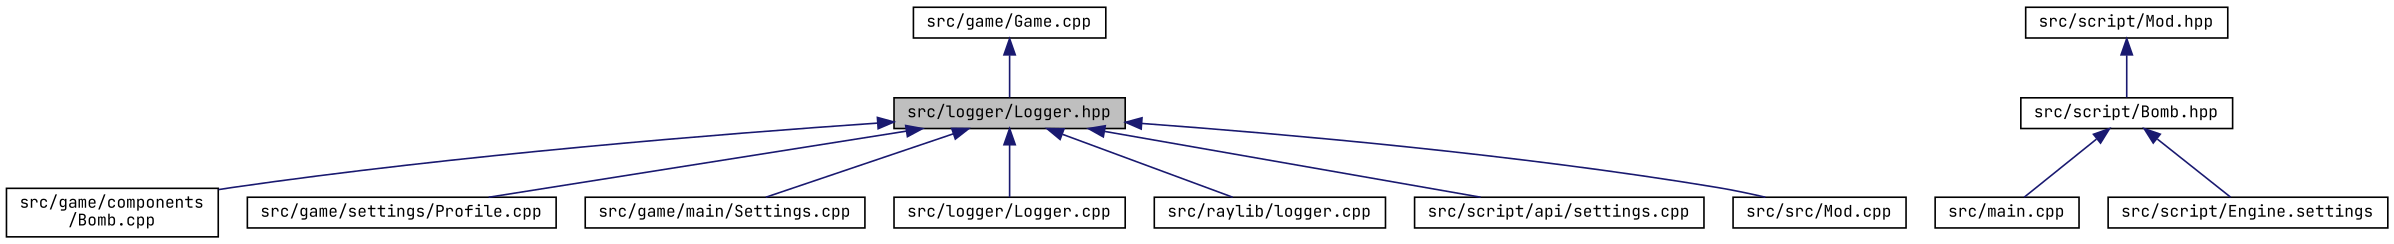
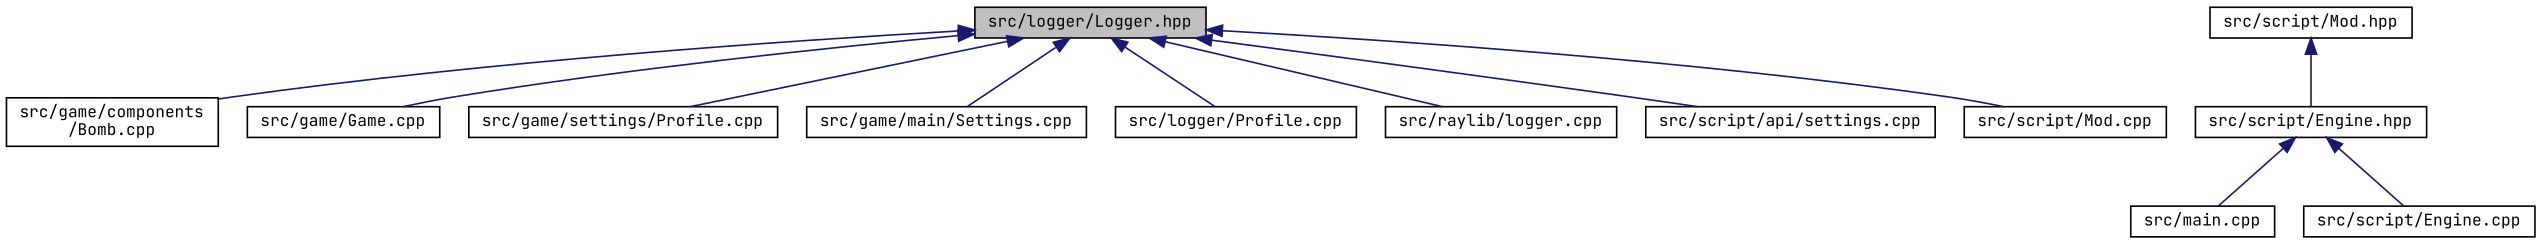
(1010, 76) -> (680, 65)
(2127, 113) -> (2311, 122)
(1010, 213) -> (1236, 122)
(1820, 213) -> (2065, 122)
(2248, 213) -> (2419, 221)
